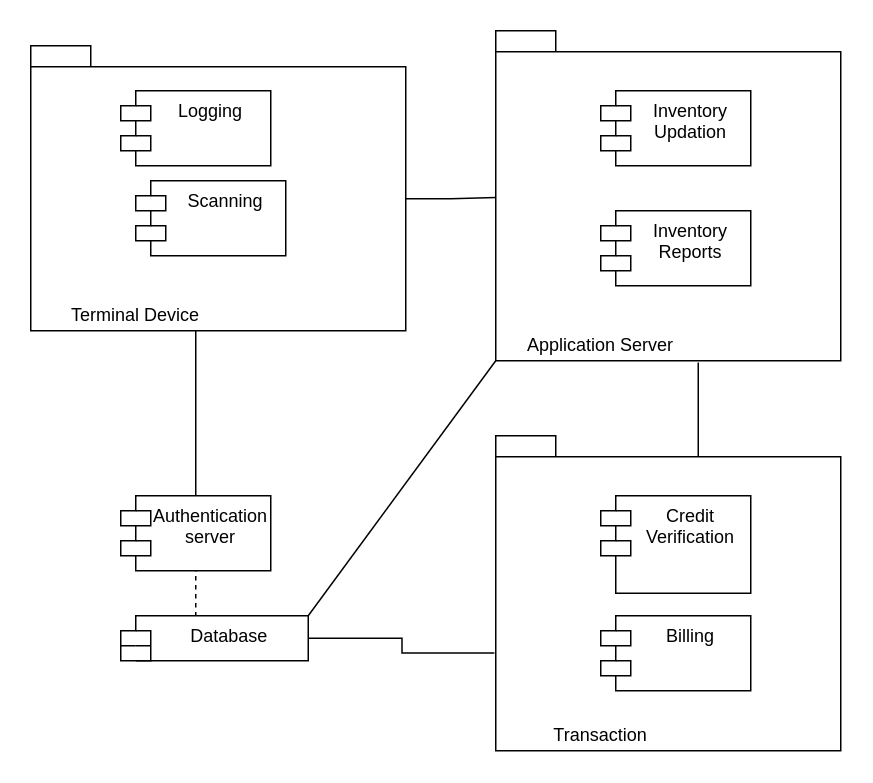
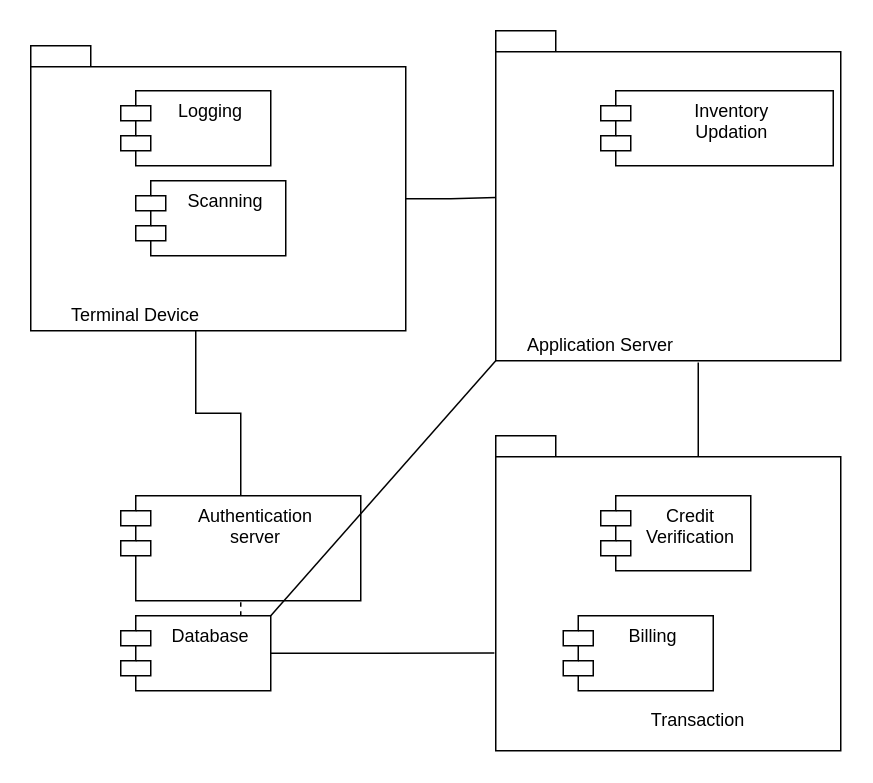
(676, 128) -> (717, 128)
(676, 248) -> none
(196, 533) -> (241, 548)
(676, 545) -> (676, 533)
(215, 638) -> (196, 653)
(676, 653) -> (638, 653)
(601, 736) -> (698, 721)
